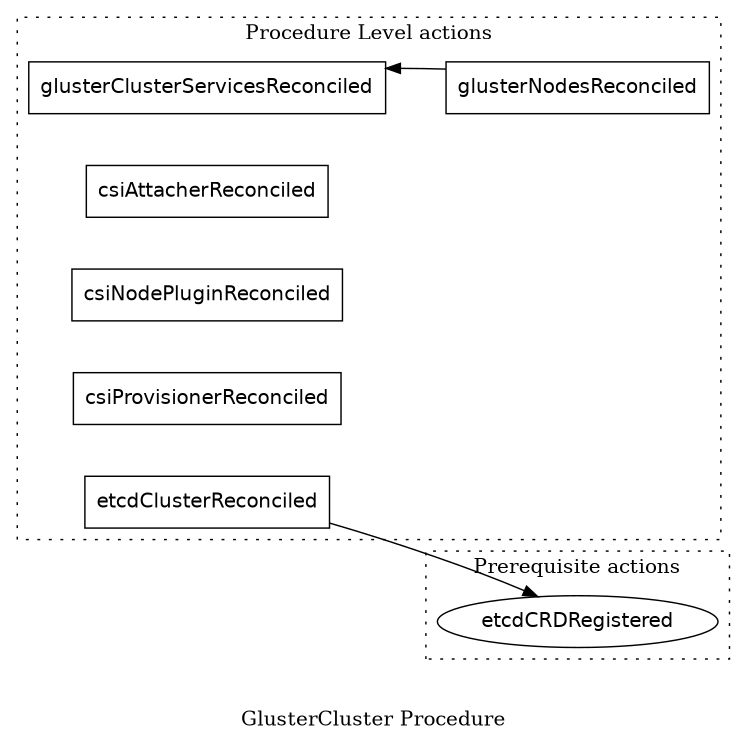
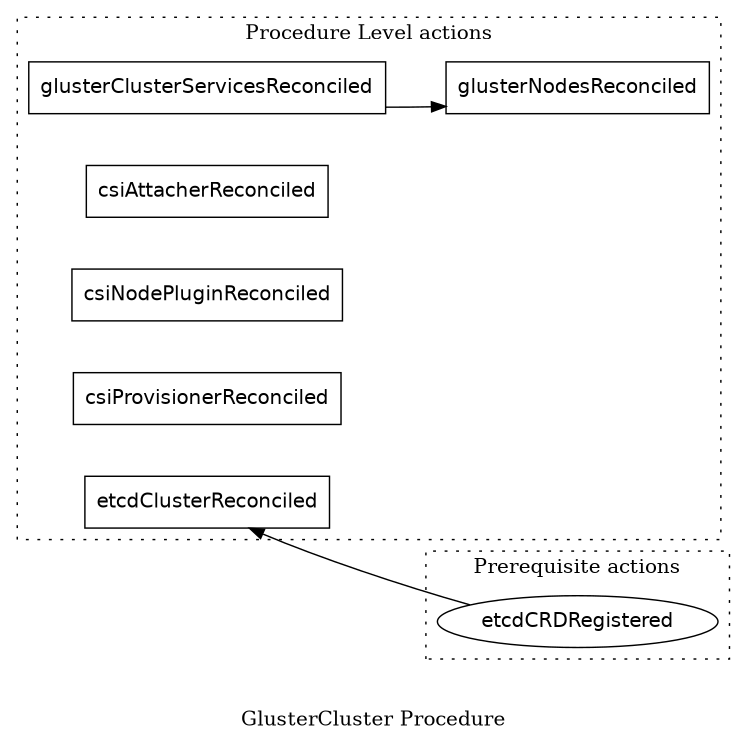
(423, 69) -> (409, 107)
(413, 549) -> (366, 572)
